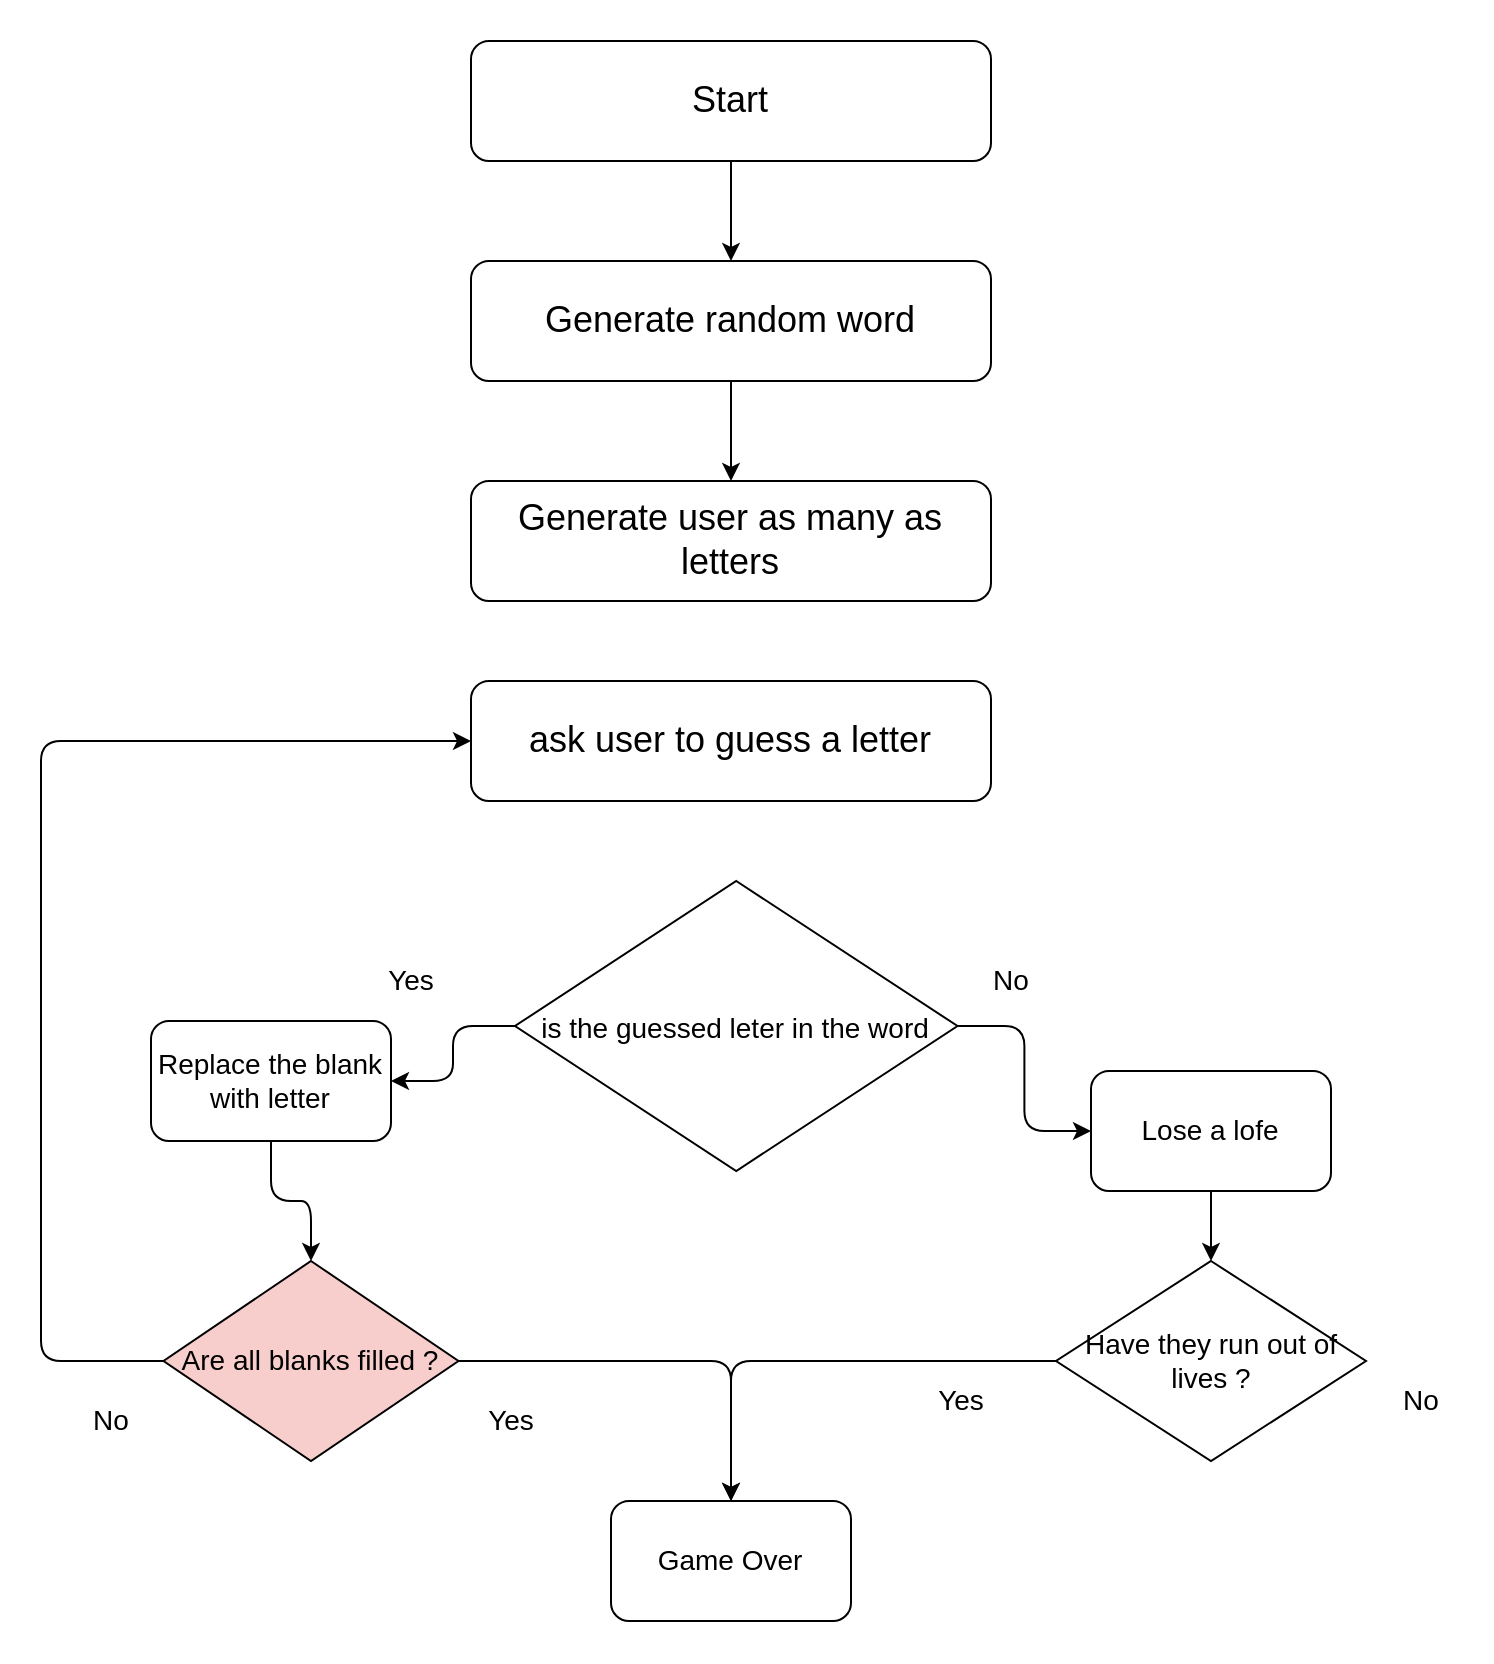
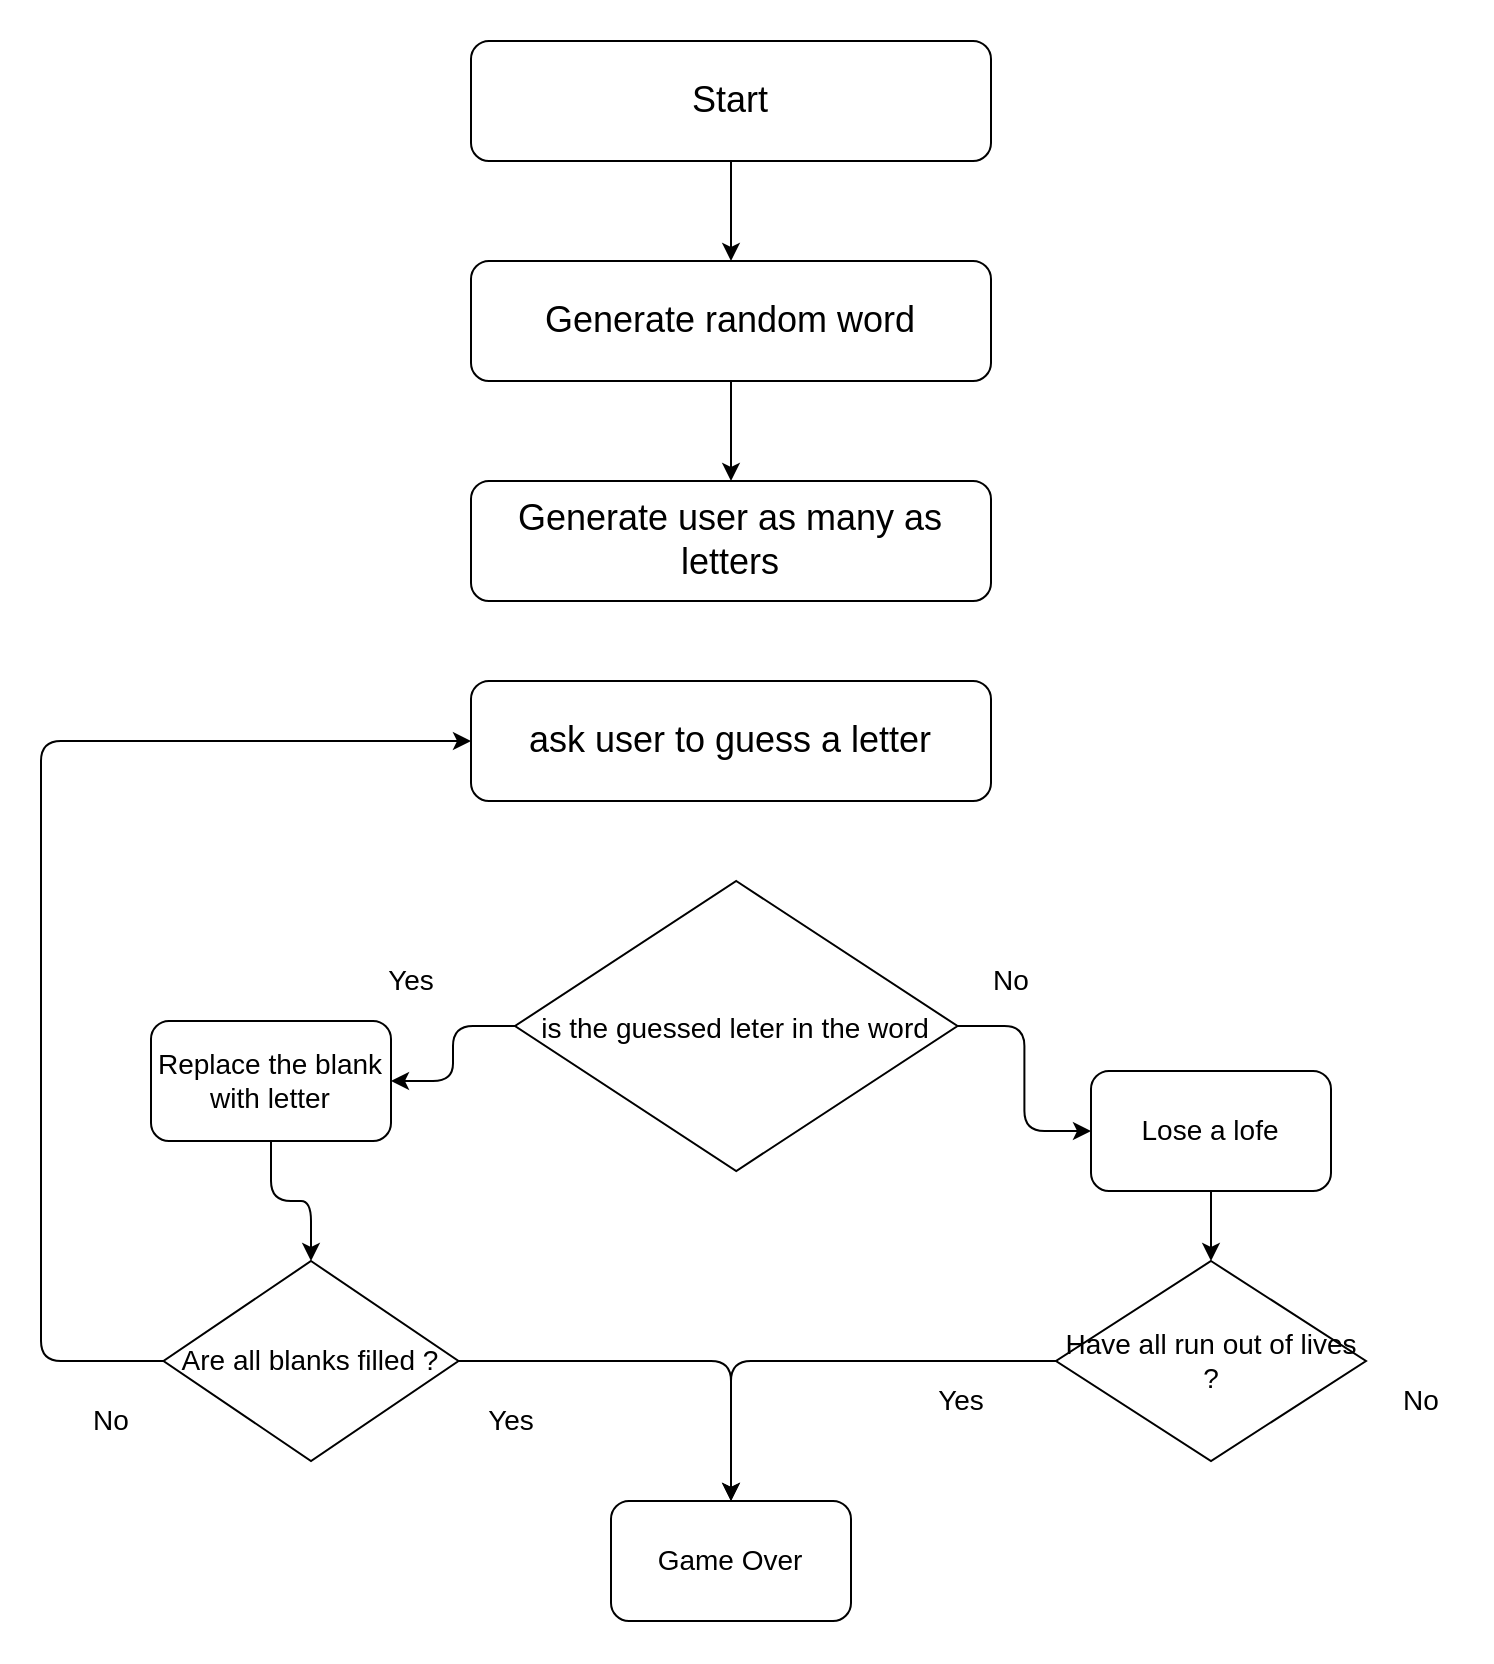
(311, 1361) -> (311, 1361)
(1212, 1361) -> (1212, 1361)
